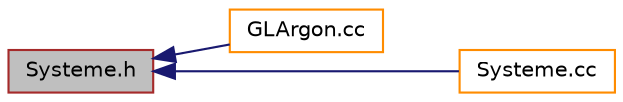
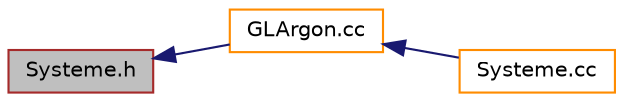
(317, 71) -> (432, 53)
